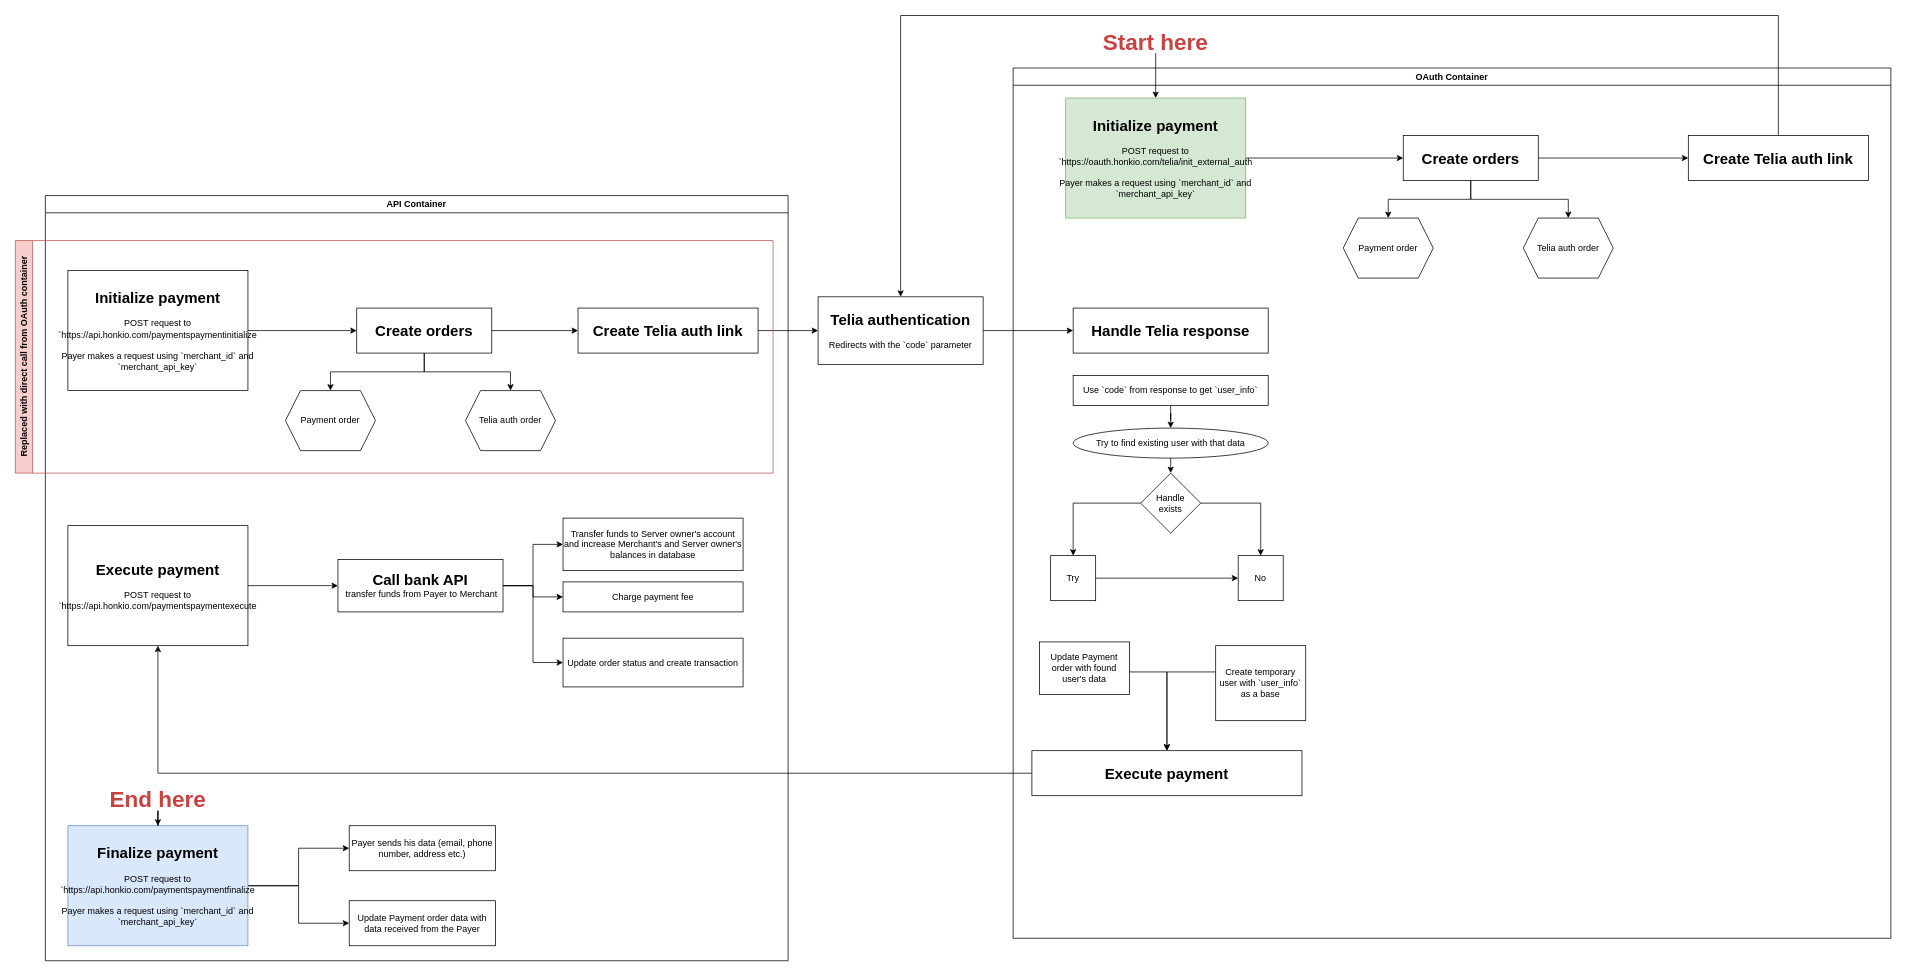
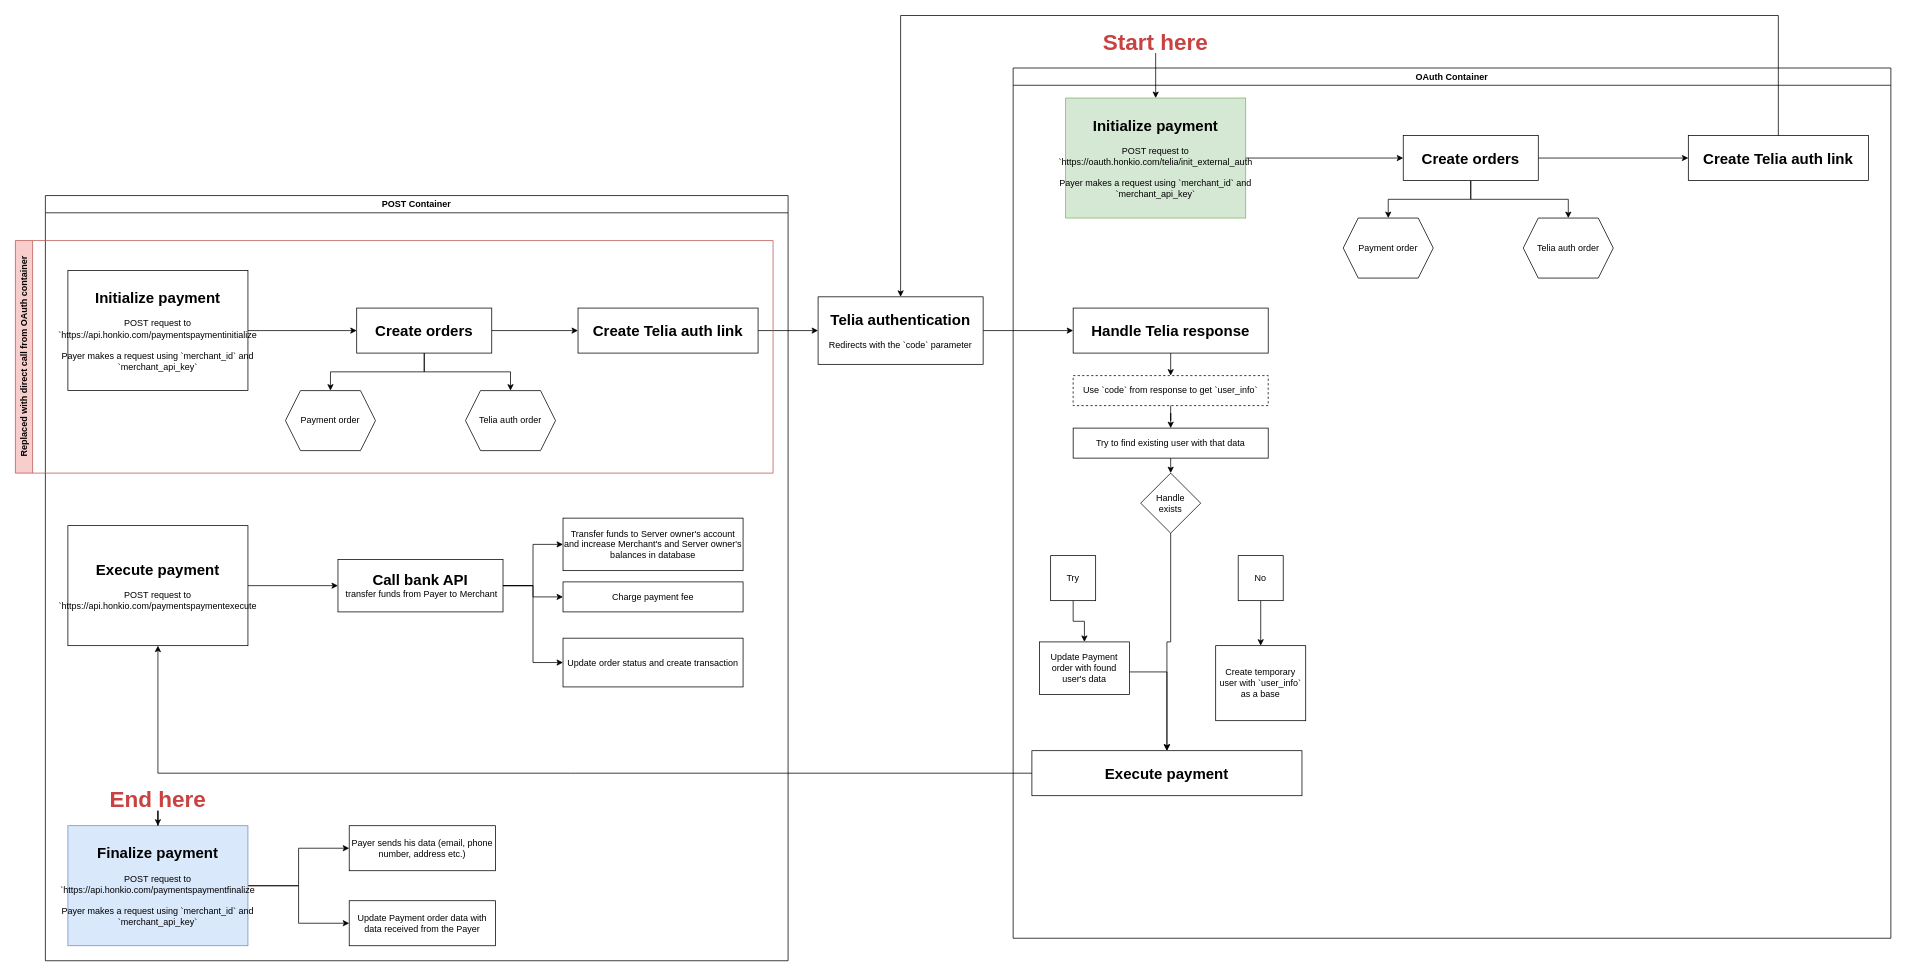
(417, 204) -> (417, 204)
none -> (1170, 361)
(1170, 390) -> (1170, 390)
(1170, 443) -> (1170, 443)
(1073, 503) -> none
(1260, 525) -> (1170, 602)
(1168, 578) -> (1084, 621)
none -> (1260, 620)
(1192, 672) -> none
